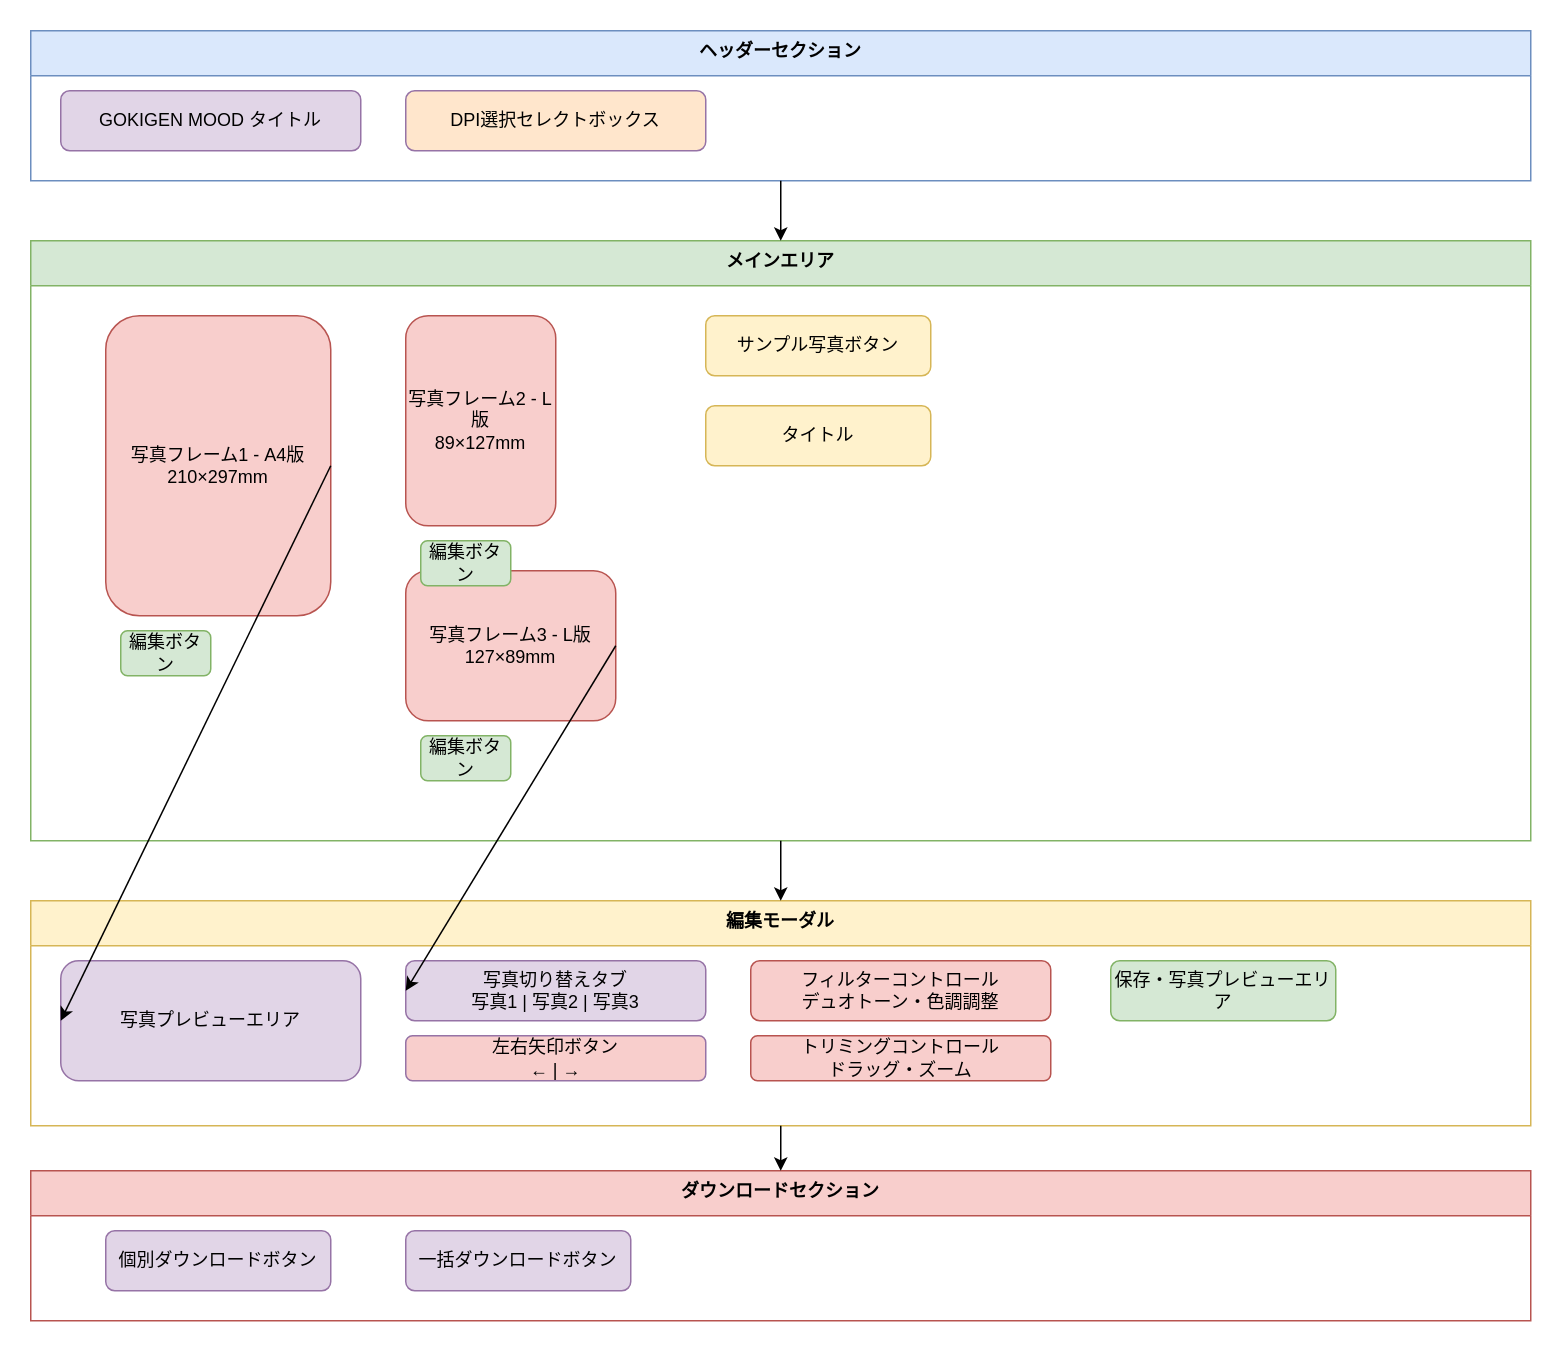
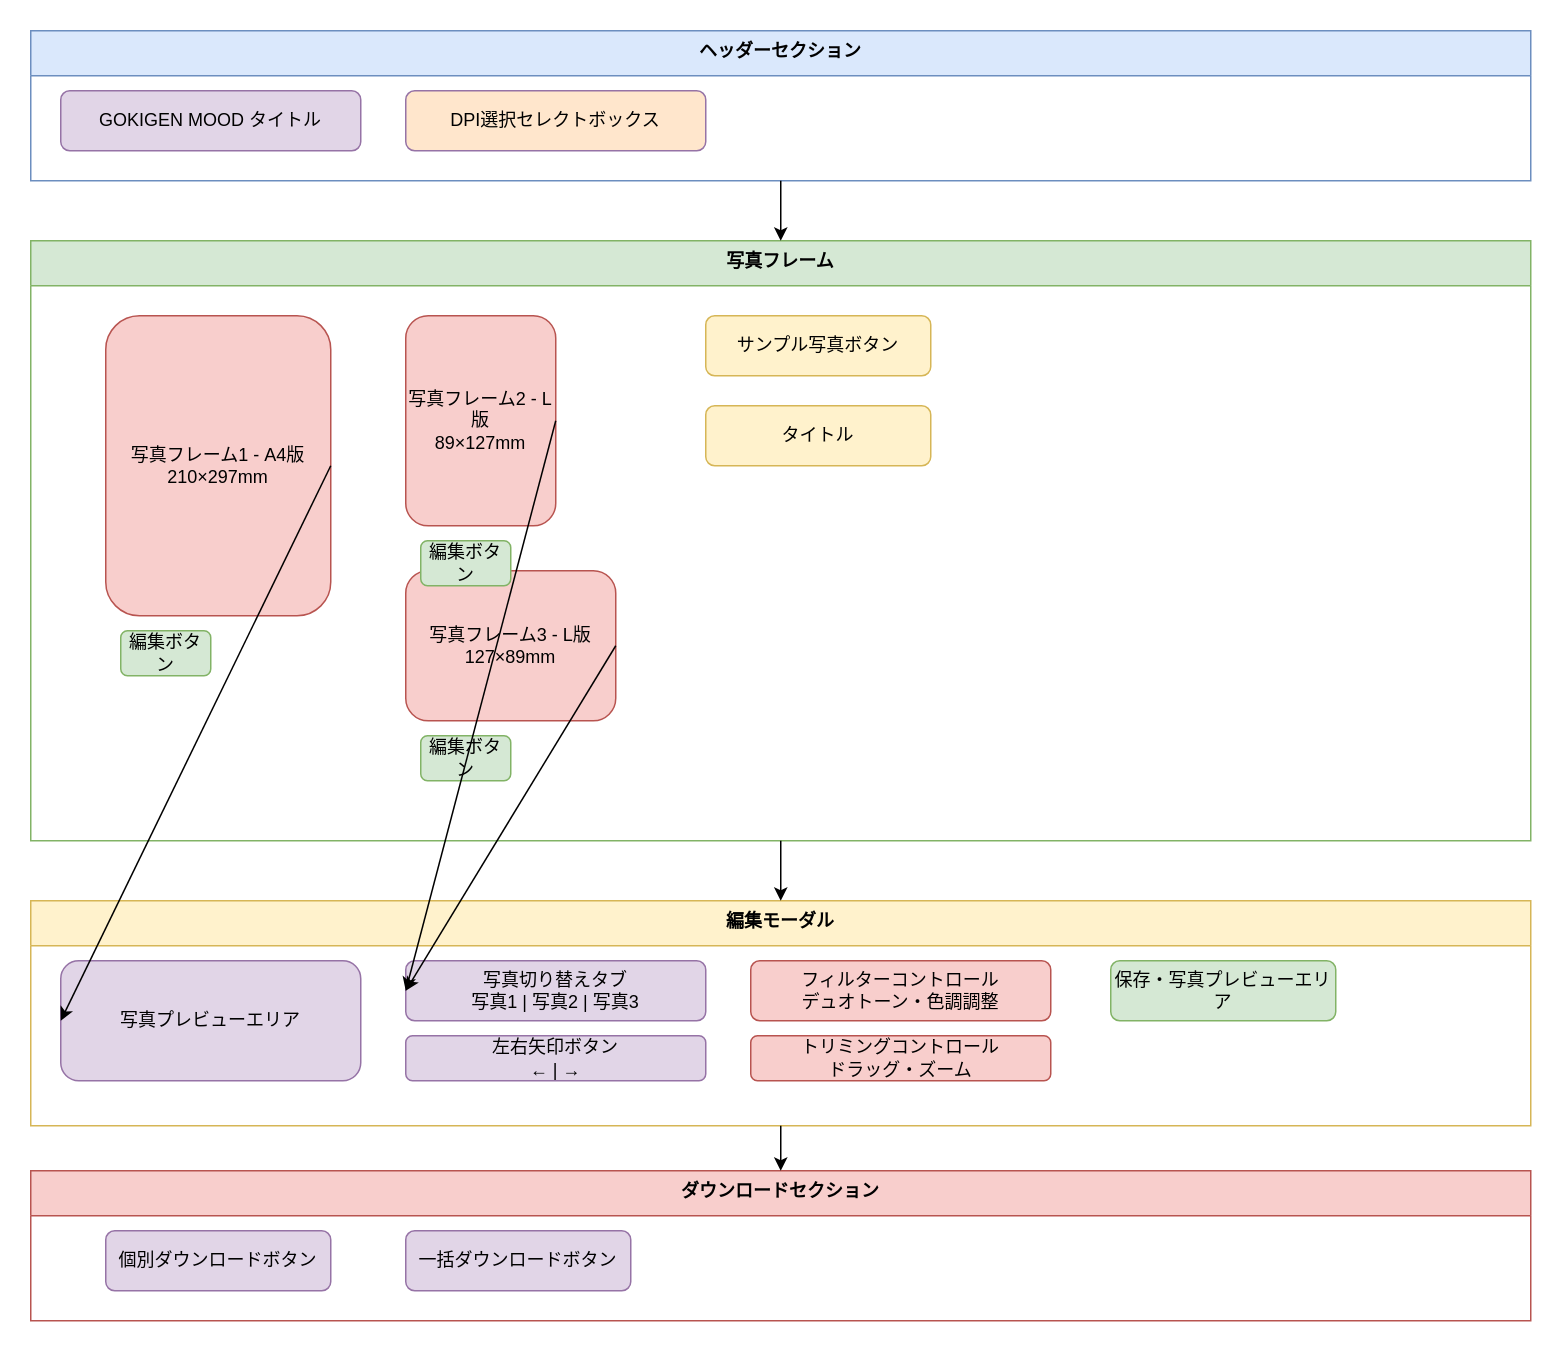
(781, 262) -> (781, 262)
none -> (482, 701)
(556, 1058) -> (556, 1058)
